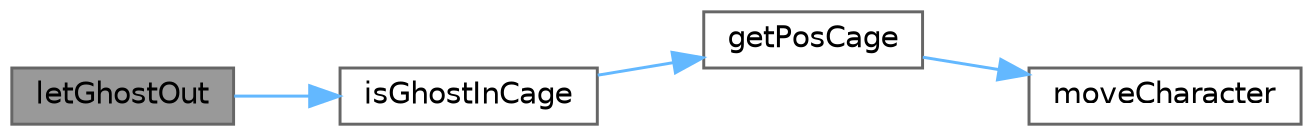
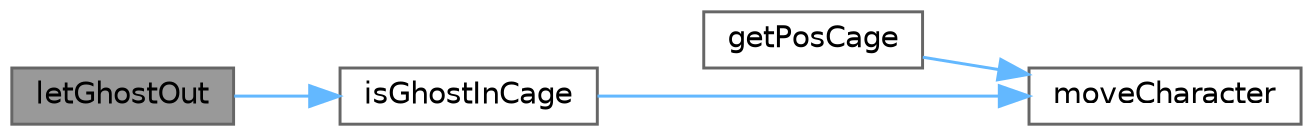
(635, 69) -> (798, 96)
